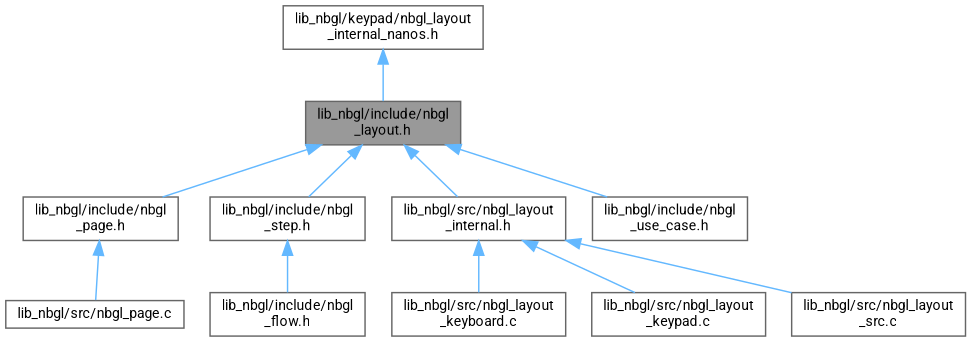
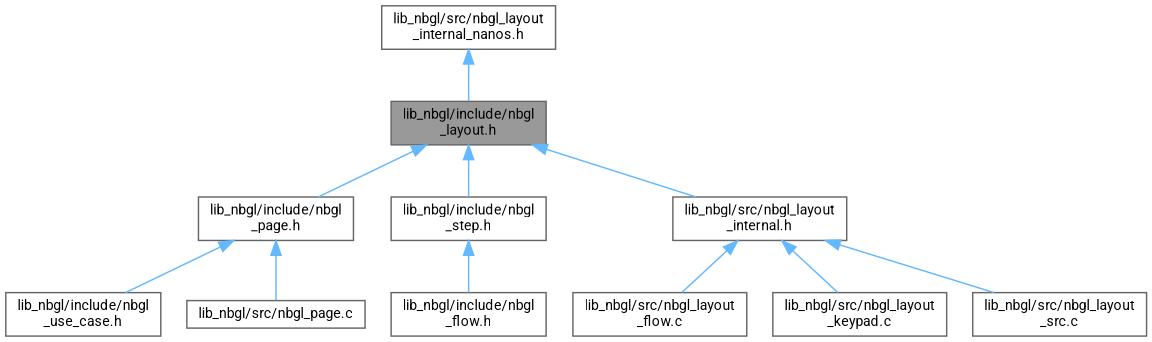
(383, 28) -> (469, 28)
(534, 173) -> (173, 270)
(479, 314) -> (660, 314)
